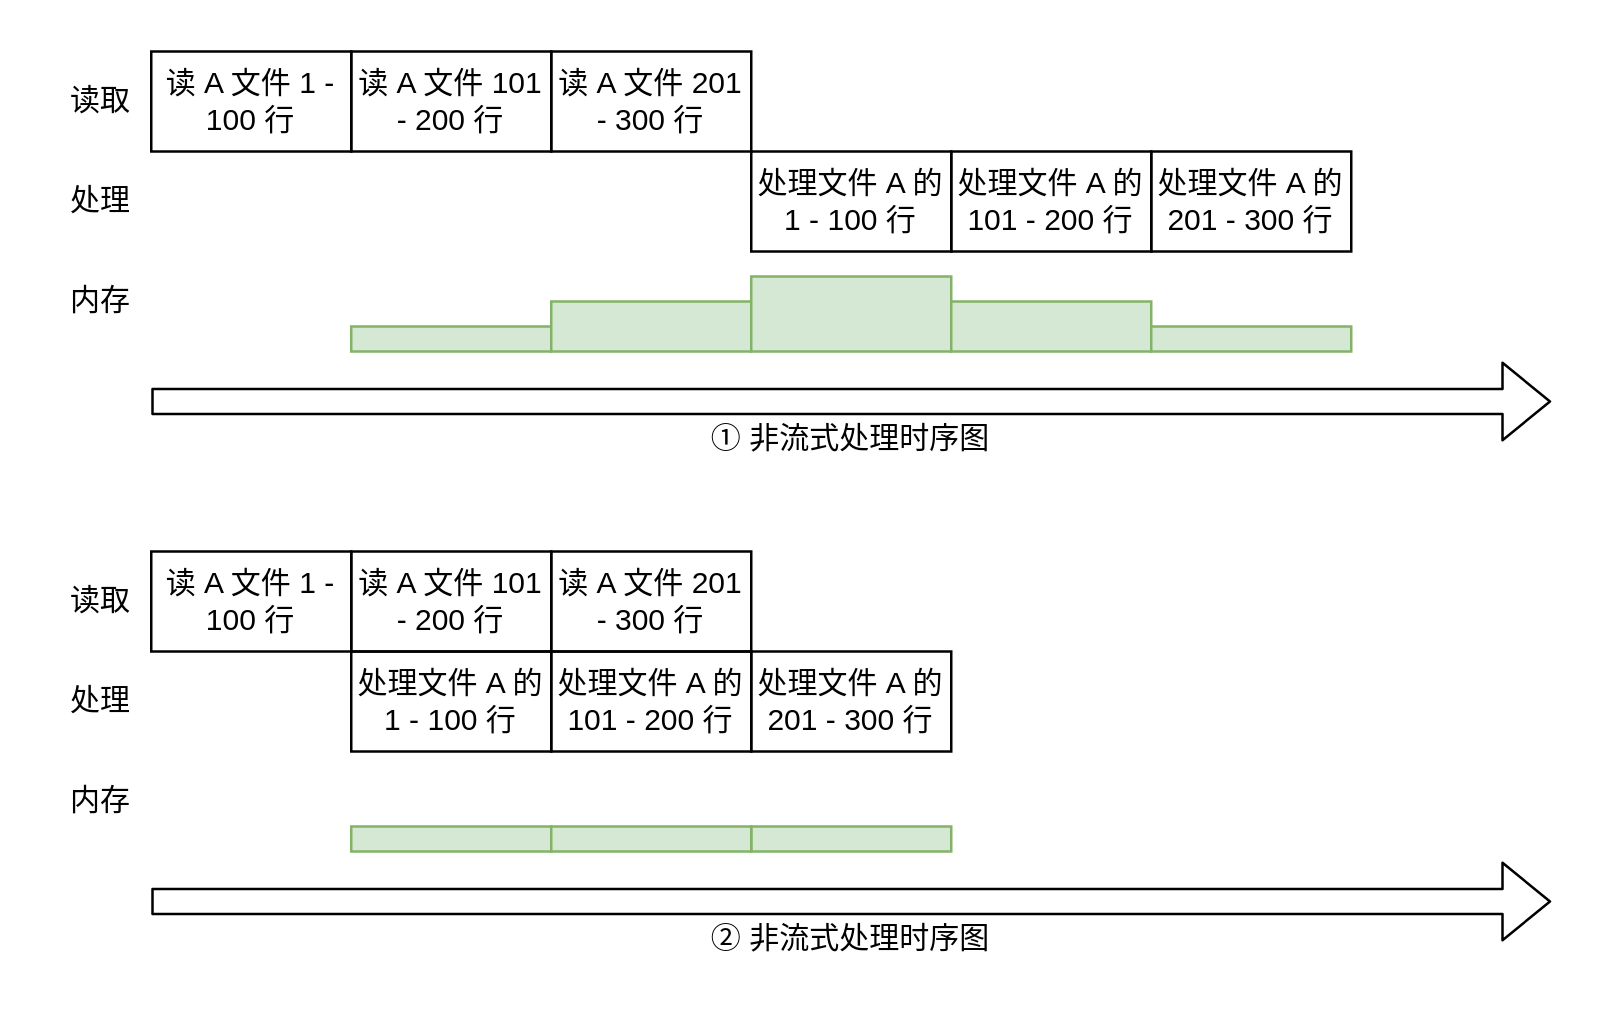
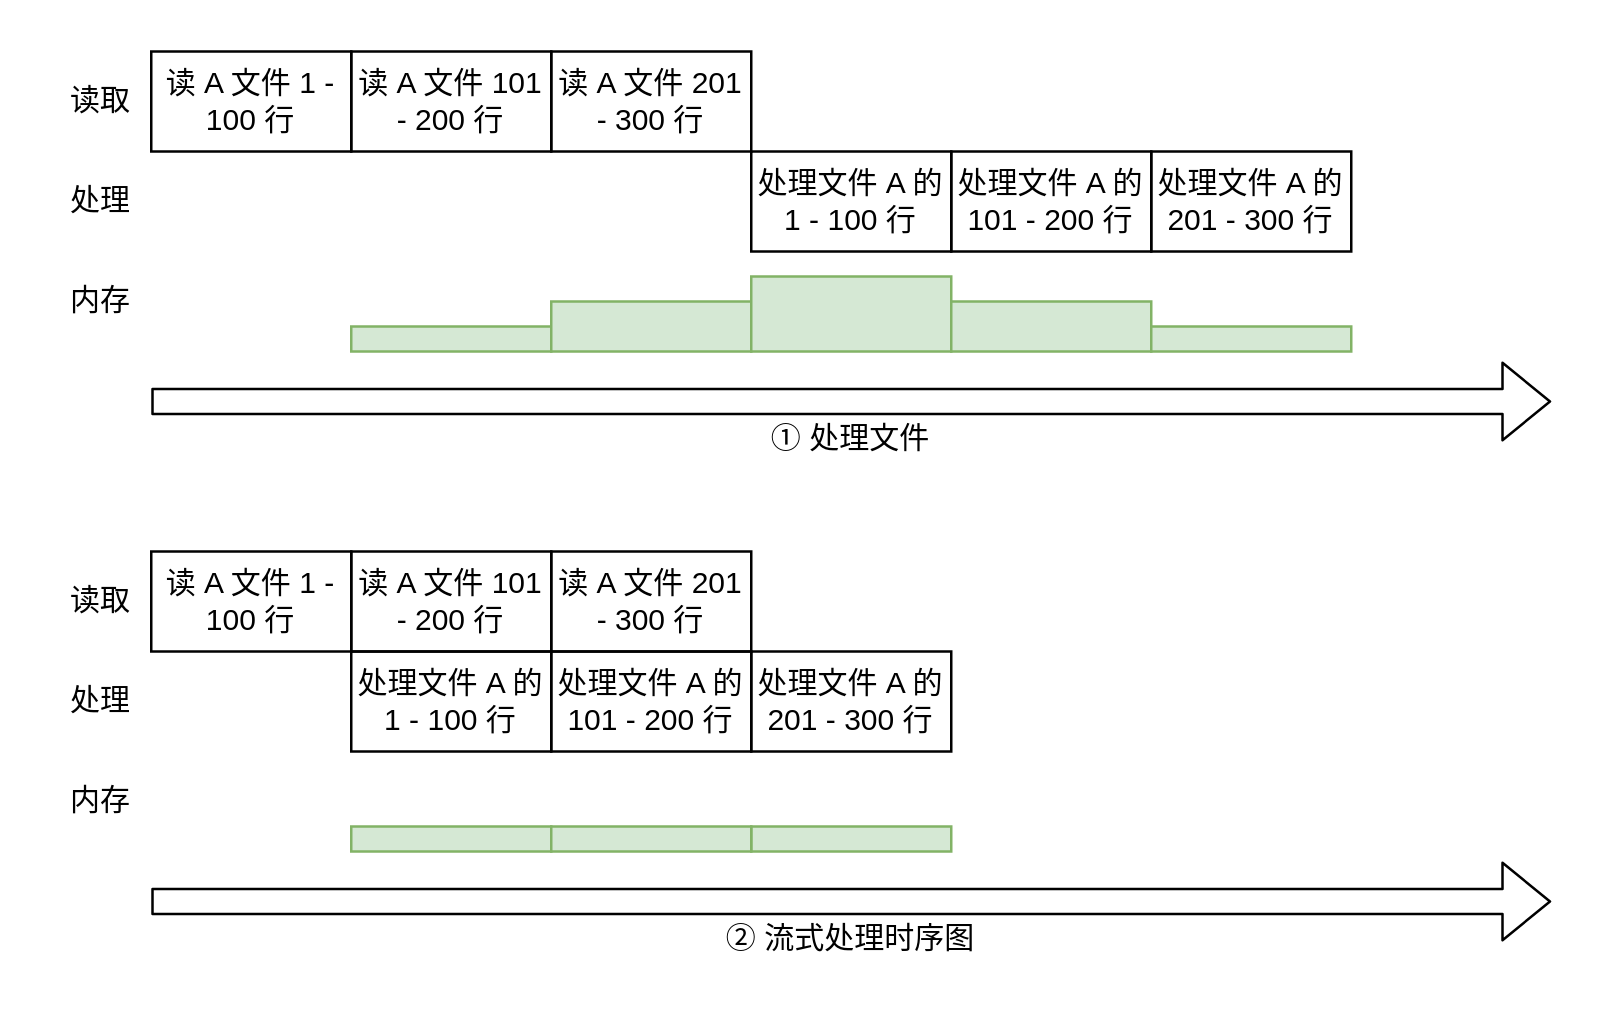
(851, 439) -> (851, 439)
(851, 939) -> (851, 939)
